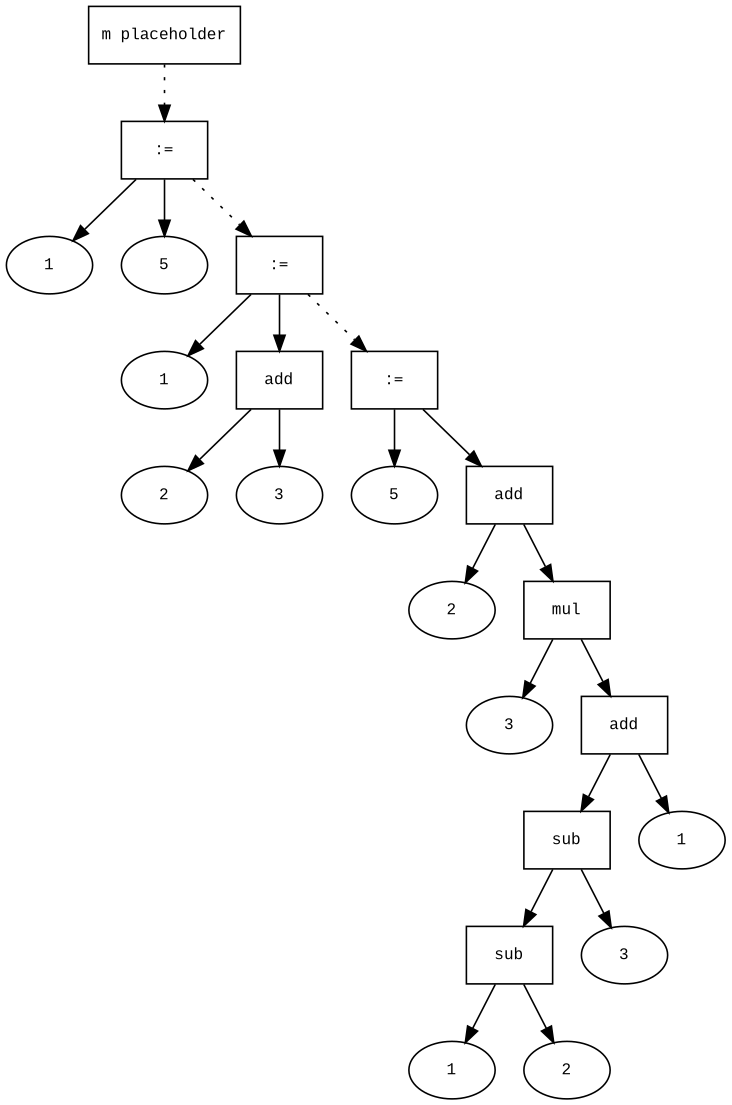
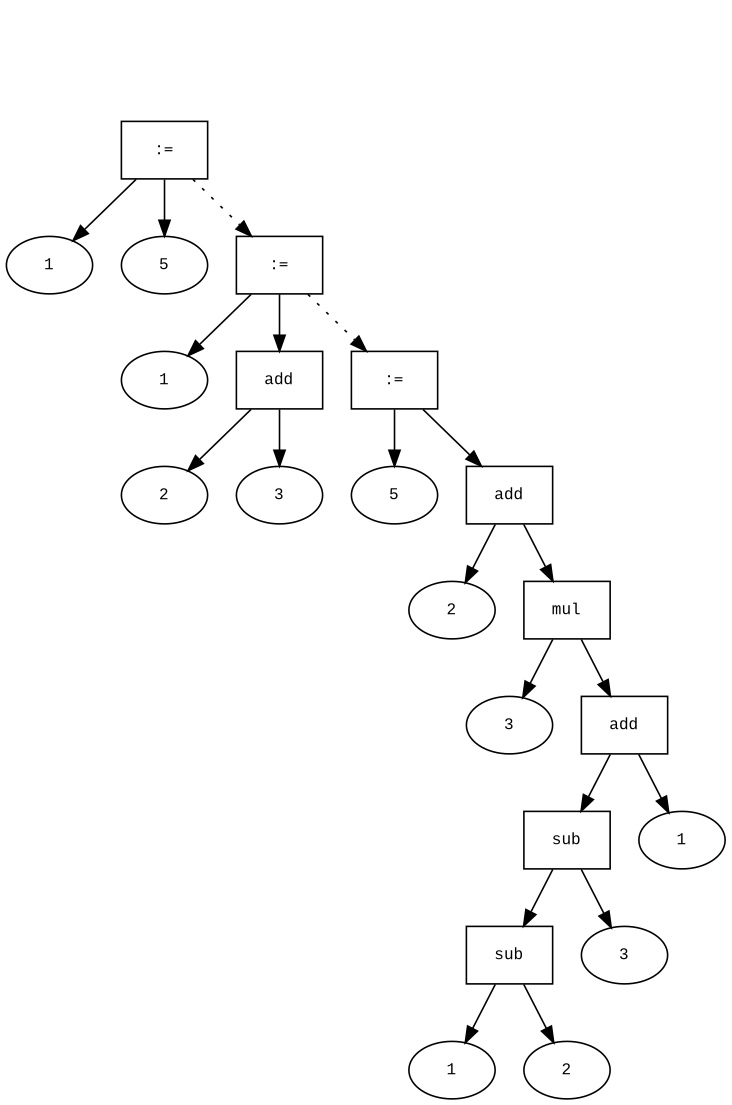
(165, 35) -> none
